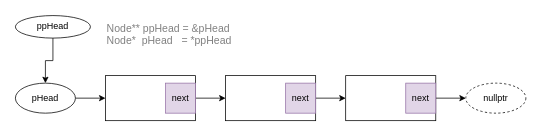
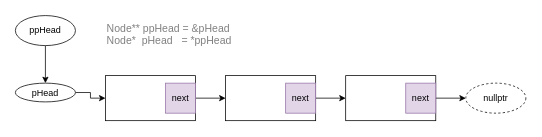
(53, 27) -> (45, 30)
(45, 98) -> (45, 92)
